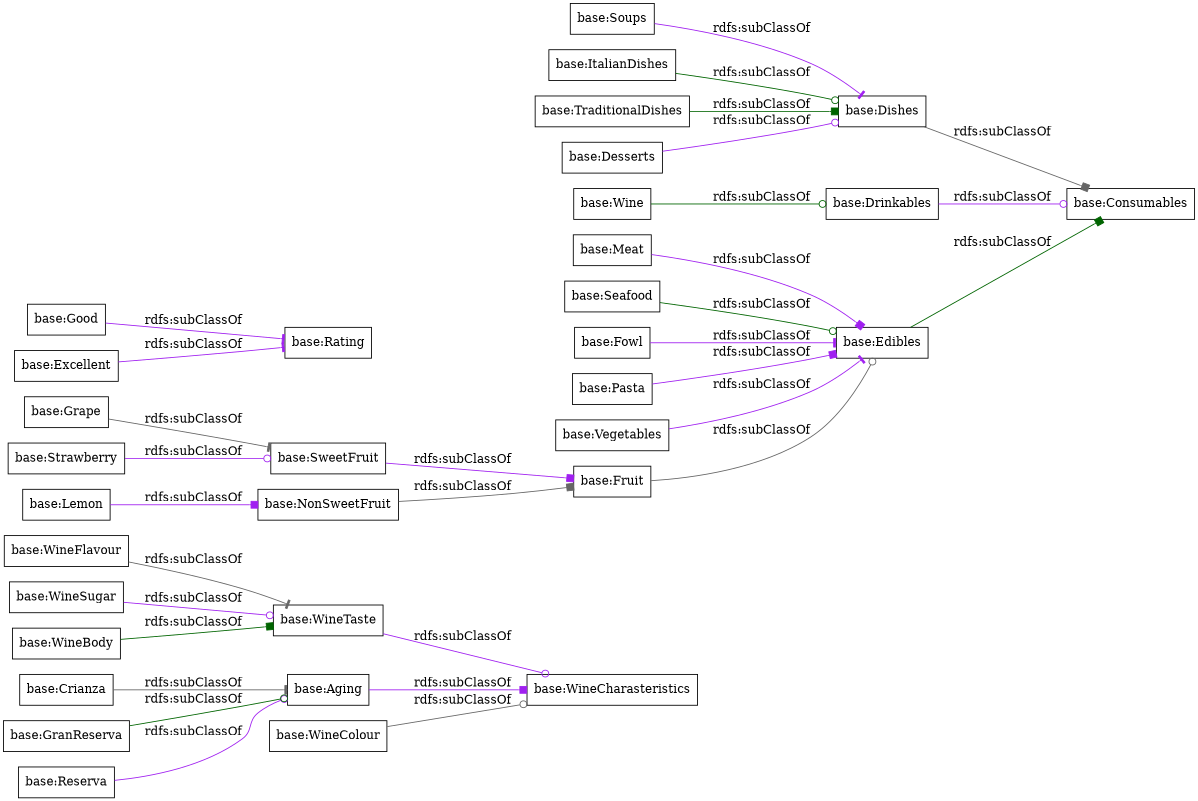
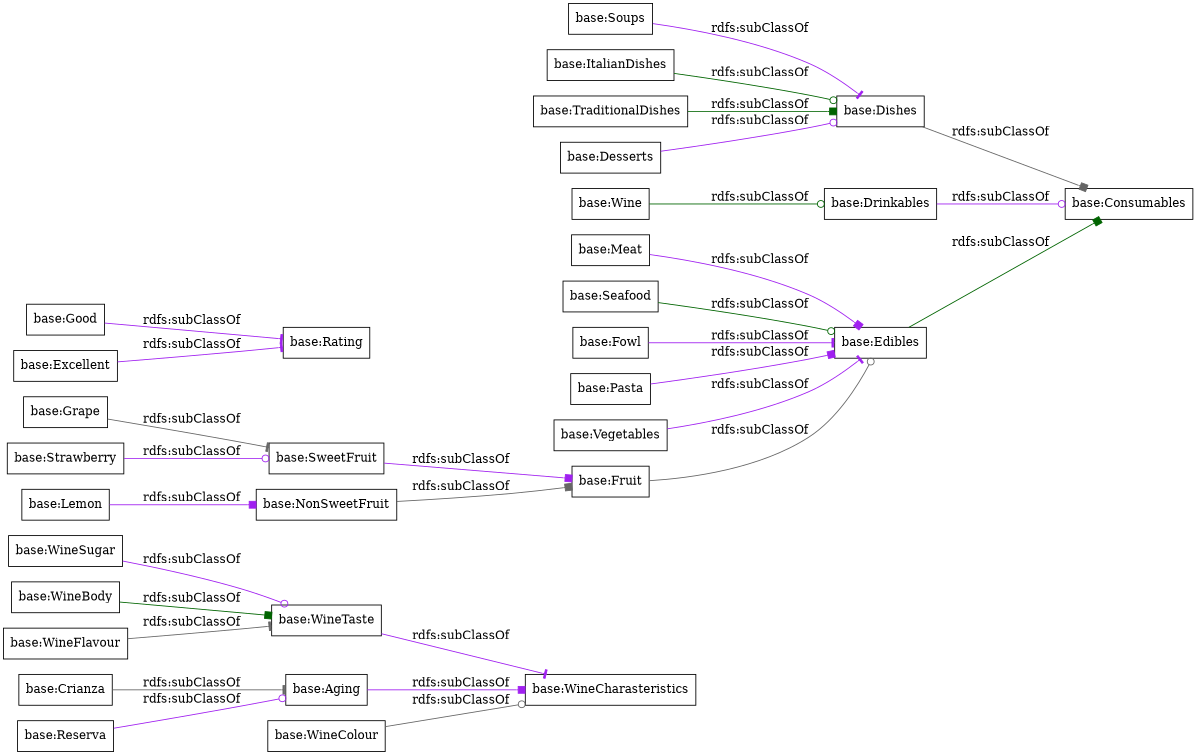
(463, 653) -> (462, 654)
(66, 736) -> none
